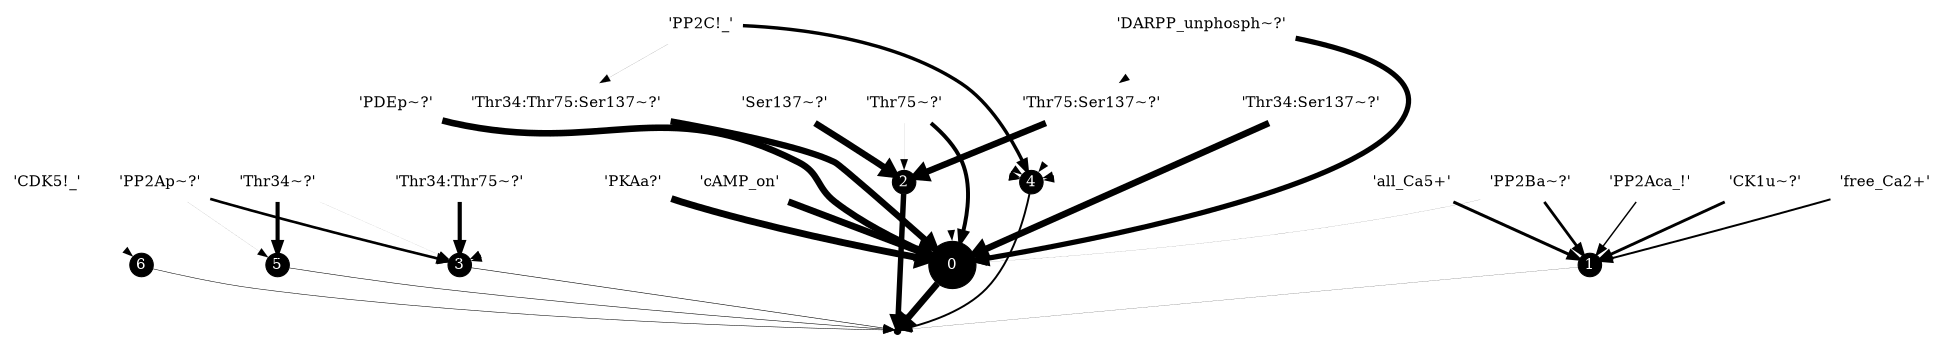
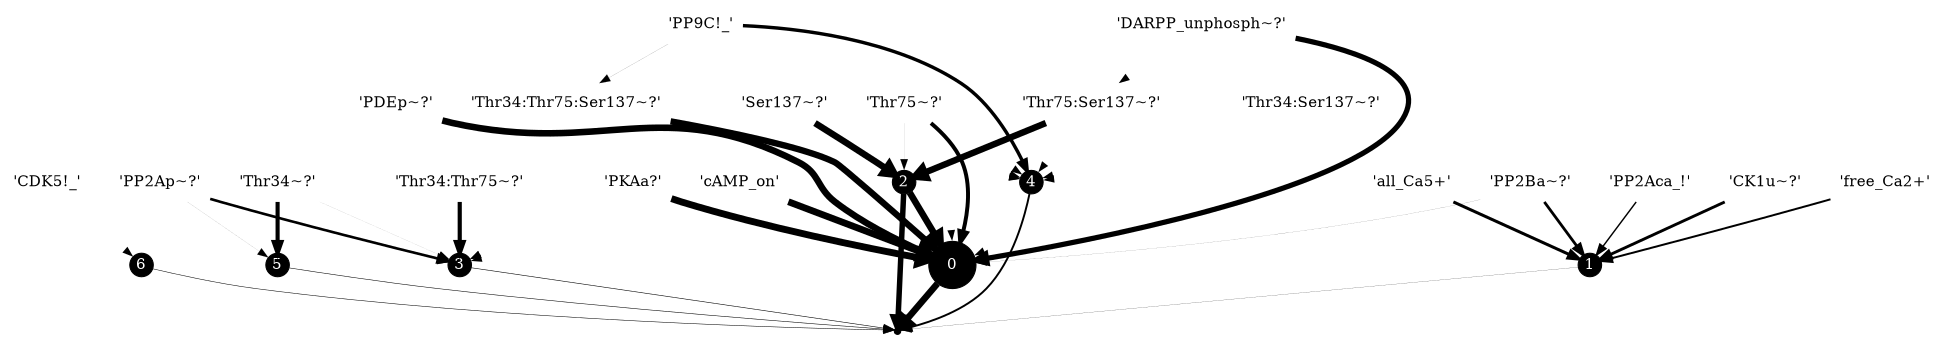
(701, 24) -> (701, 24)
(1127, 186) -> (922, 214)
